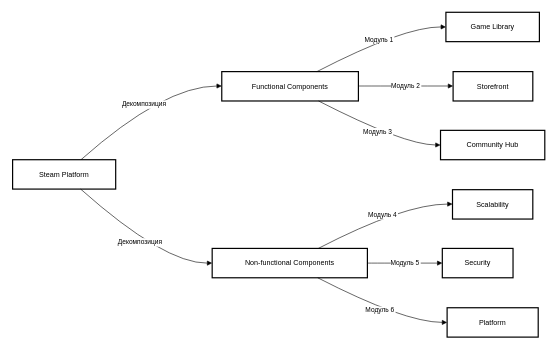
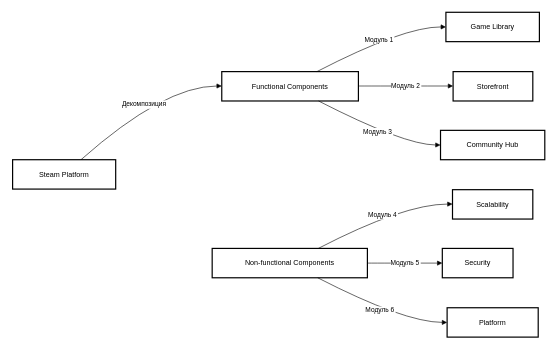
(139, 236) -> none
